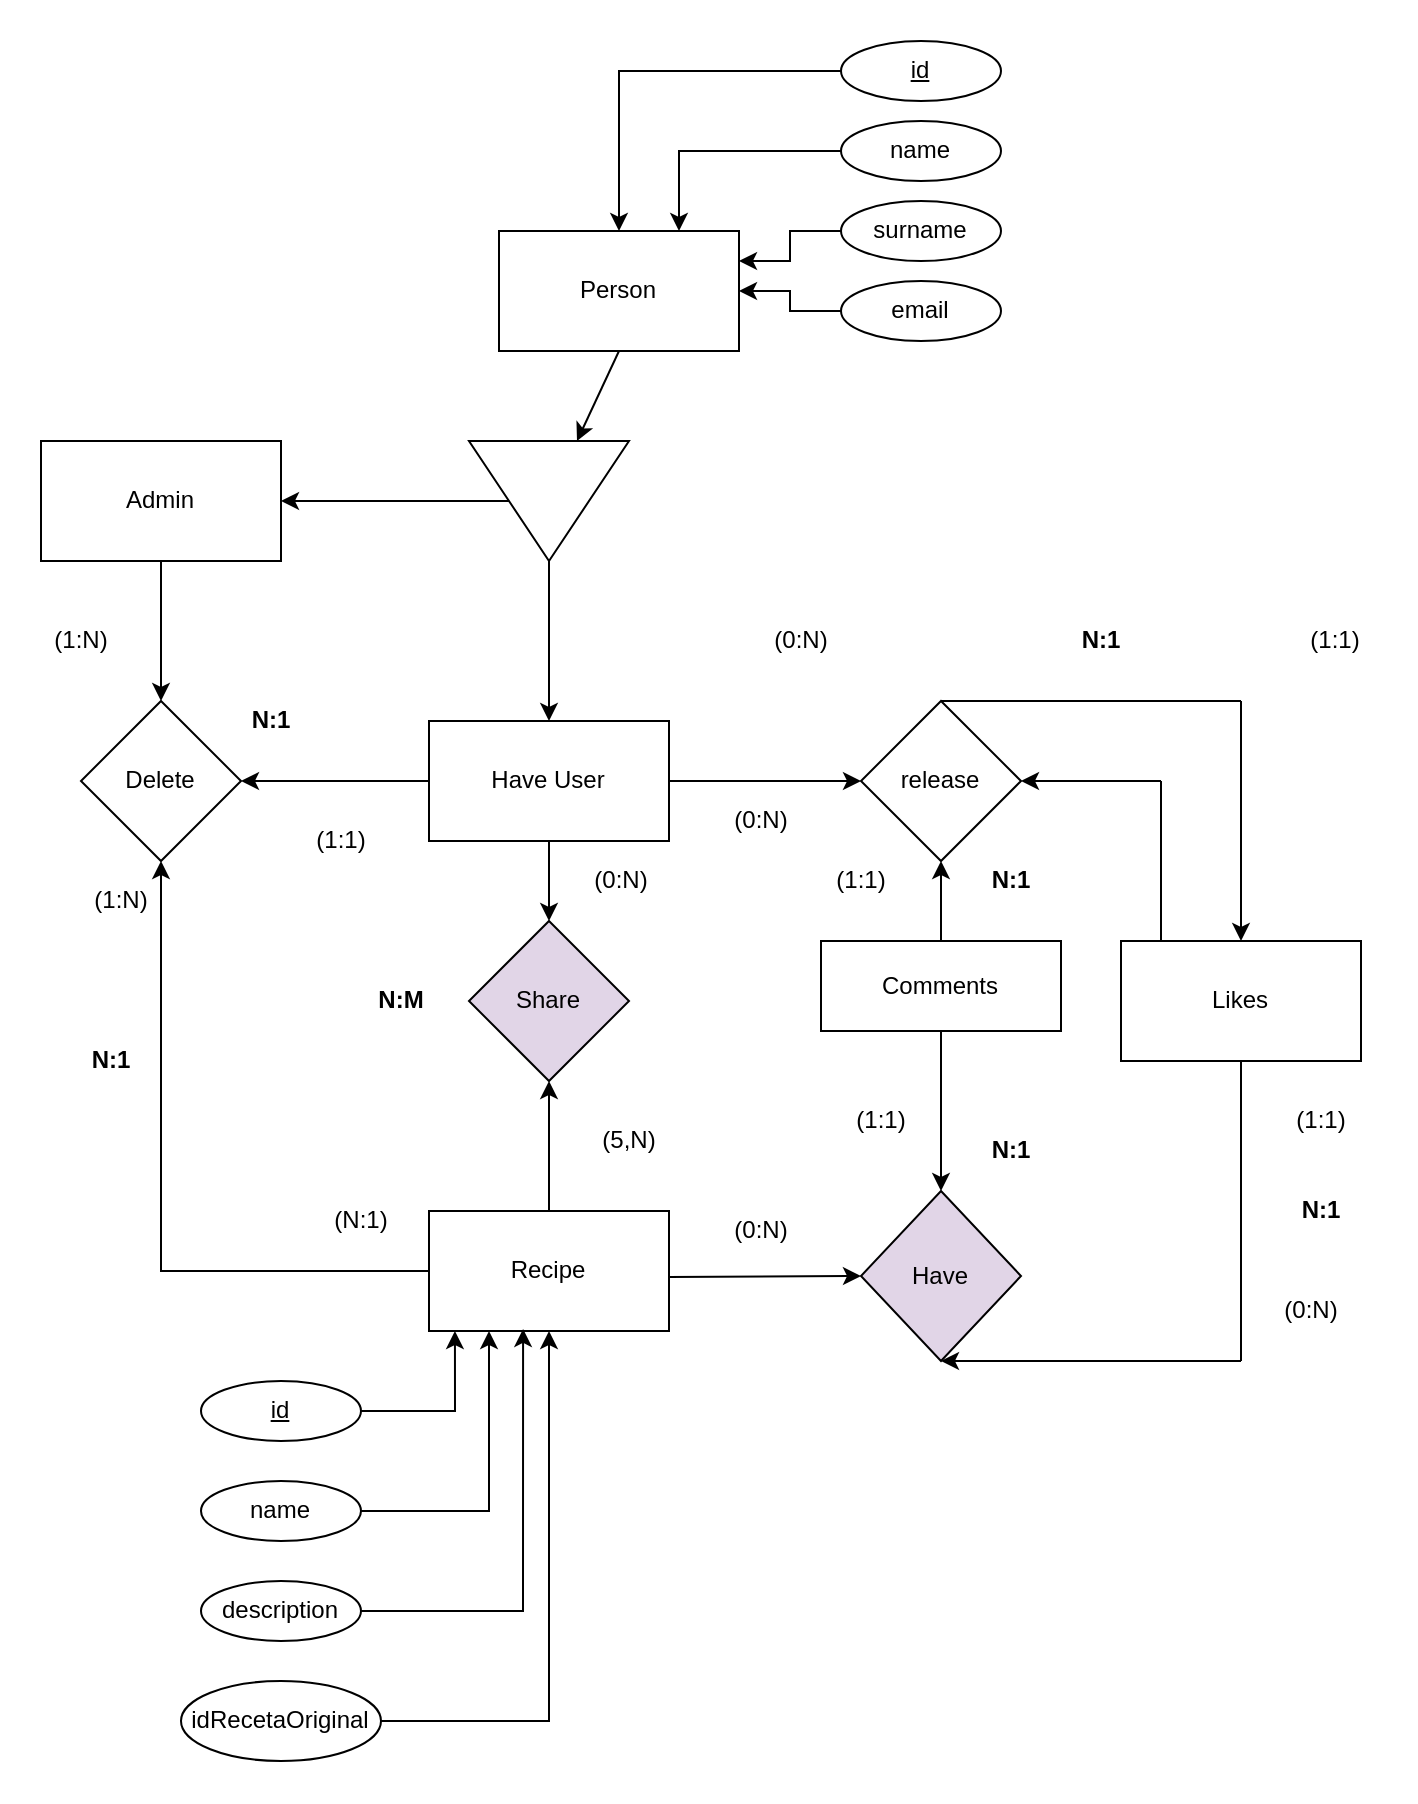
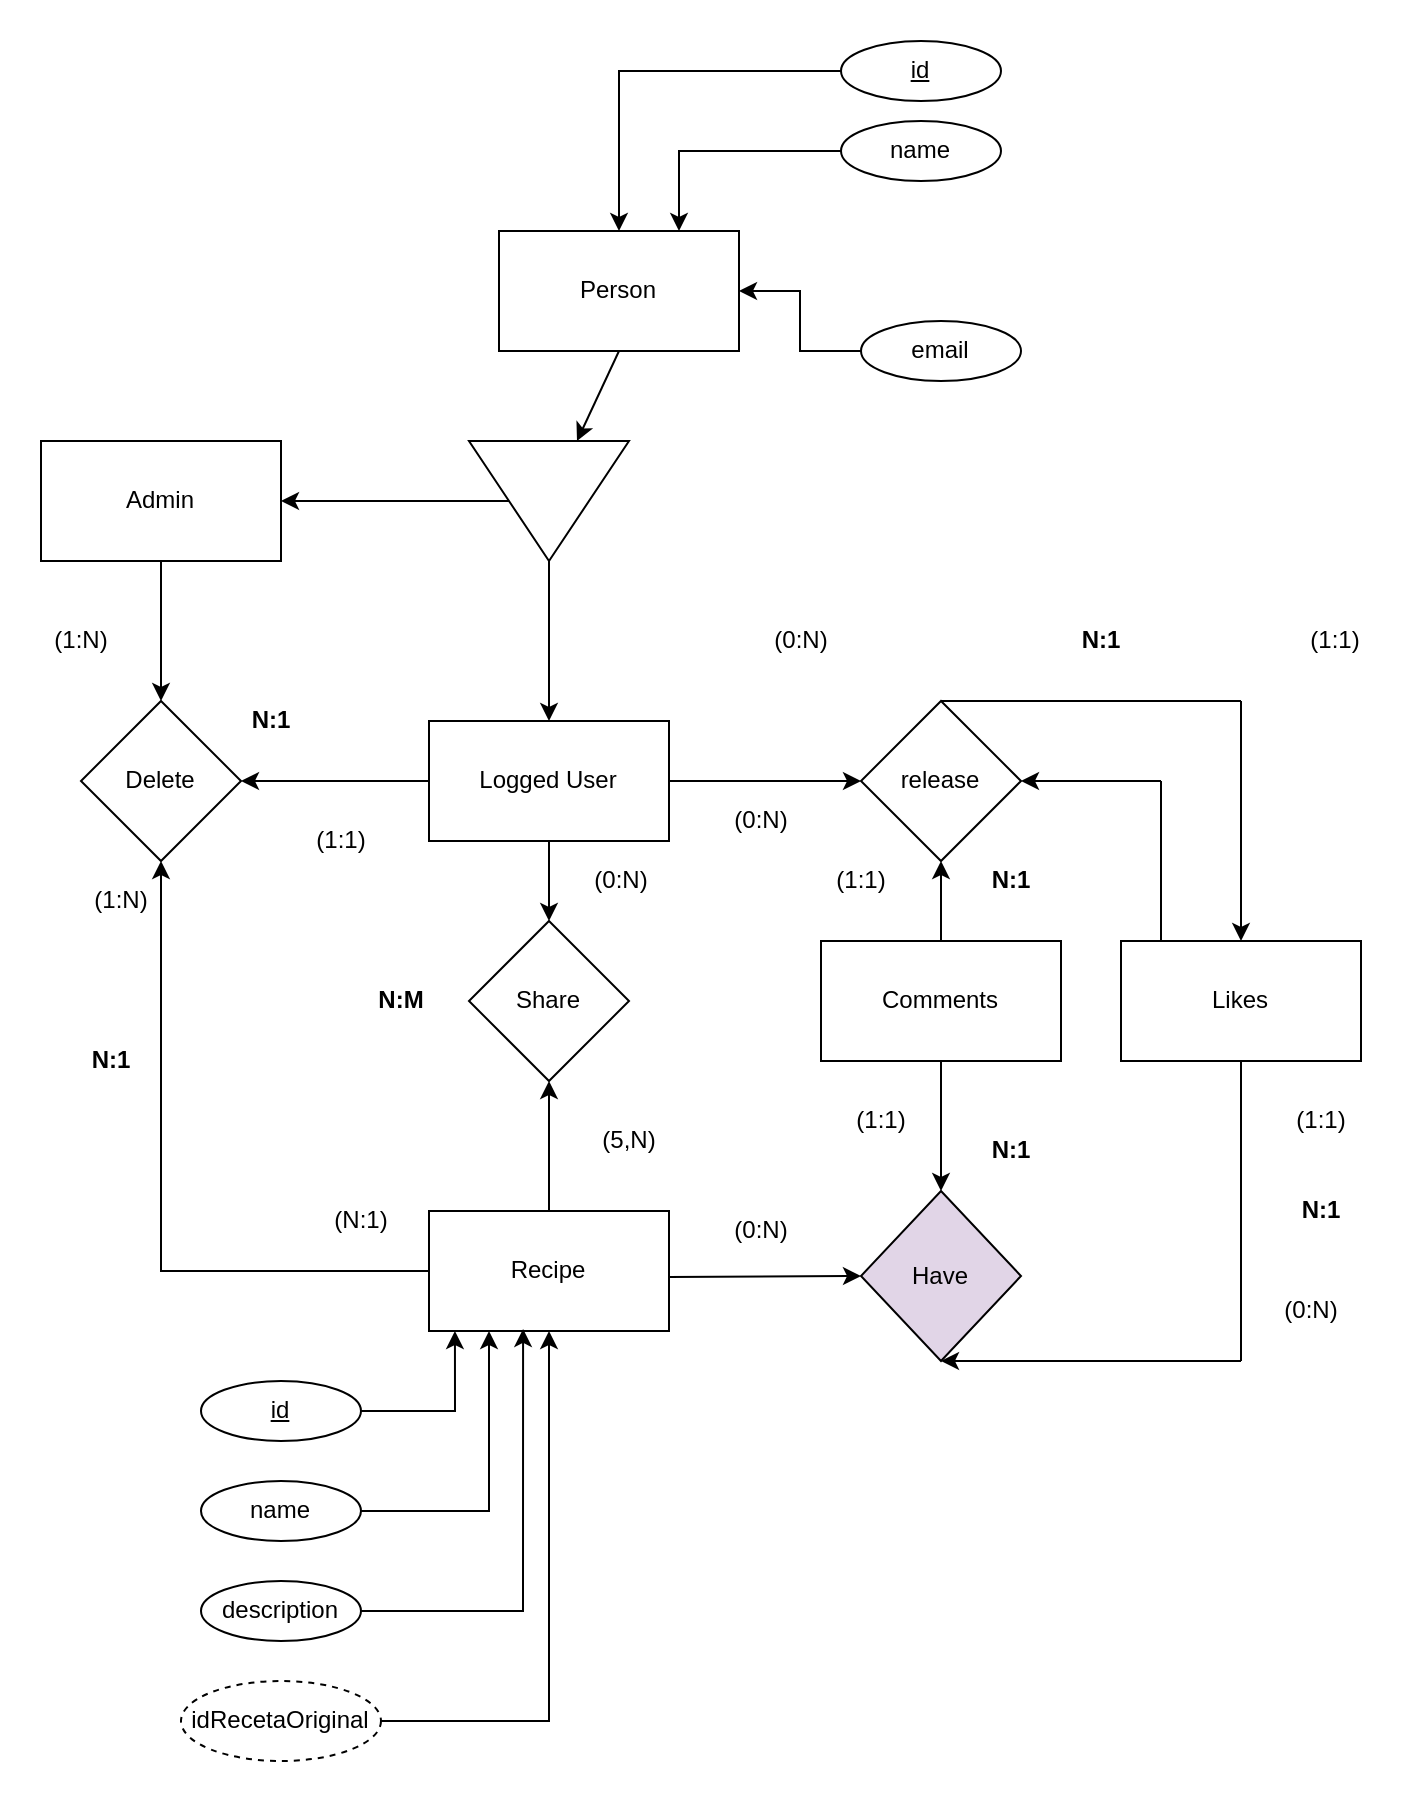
(921, 231) -> none
(790, 239) -> none
(921, 311) -> (941, 351)
(549, 781) -> (549, 781)
(941, 986) -> (941, 1001)
(549, 1001) -> (549, 1001)
(281, 1721) -> (281, 1721)
